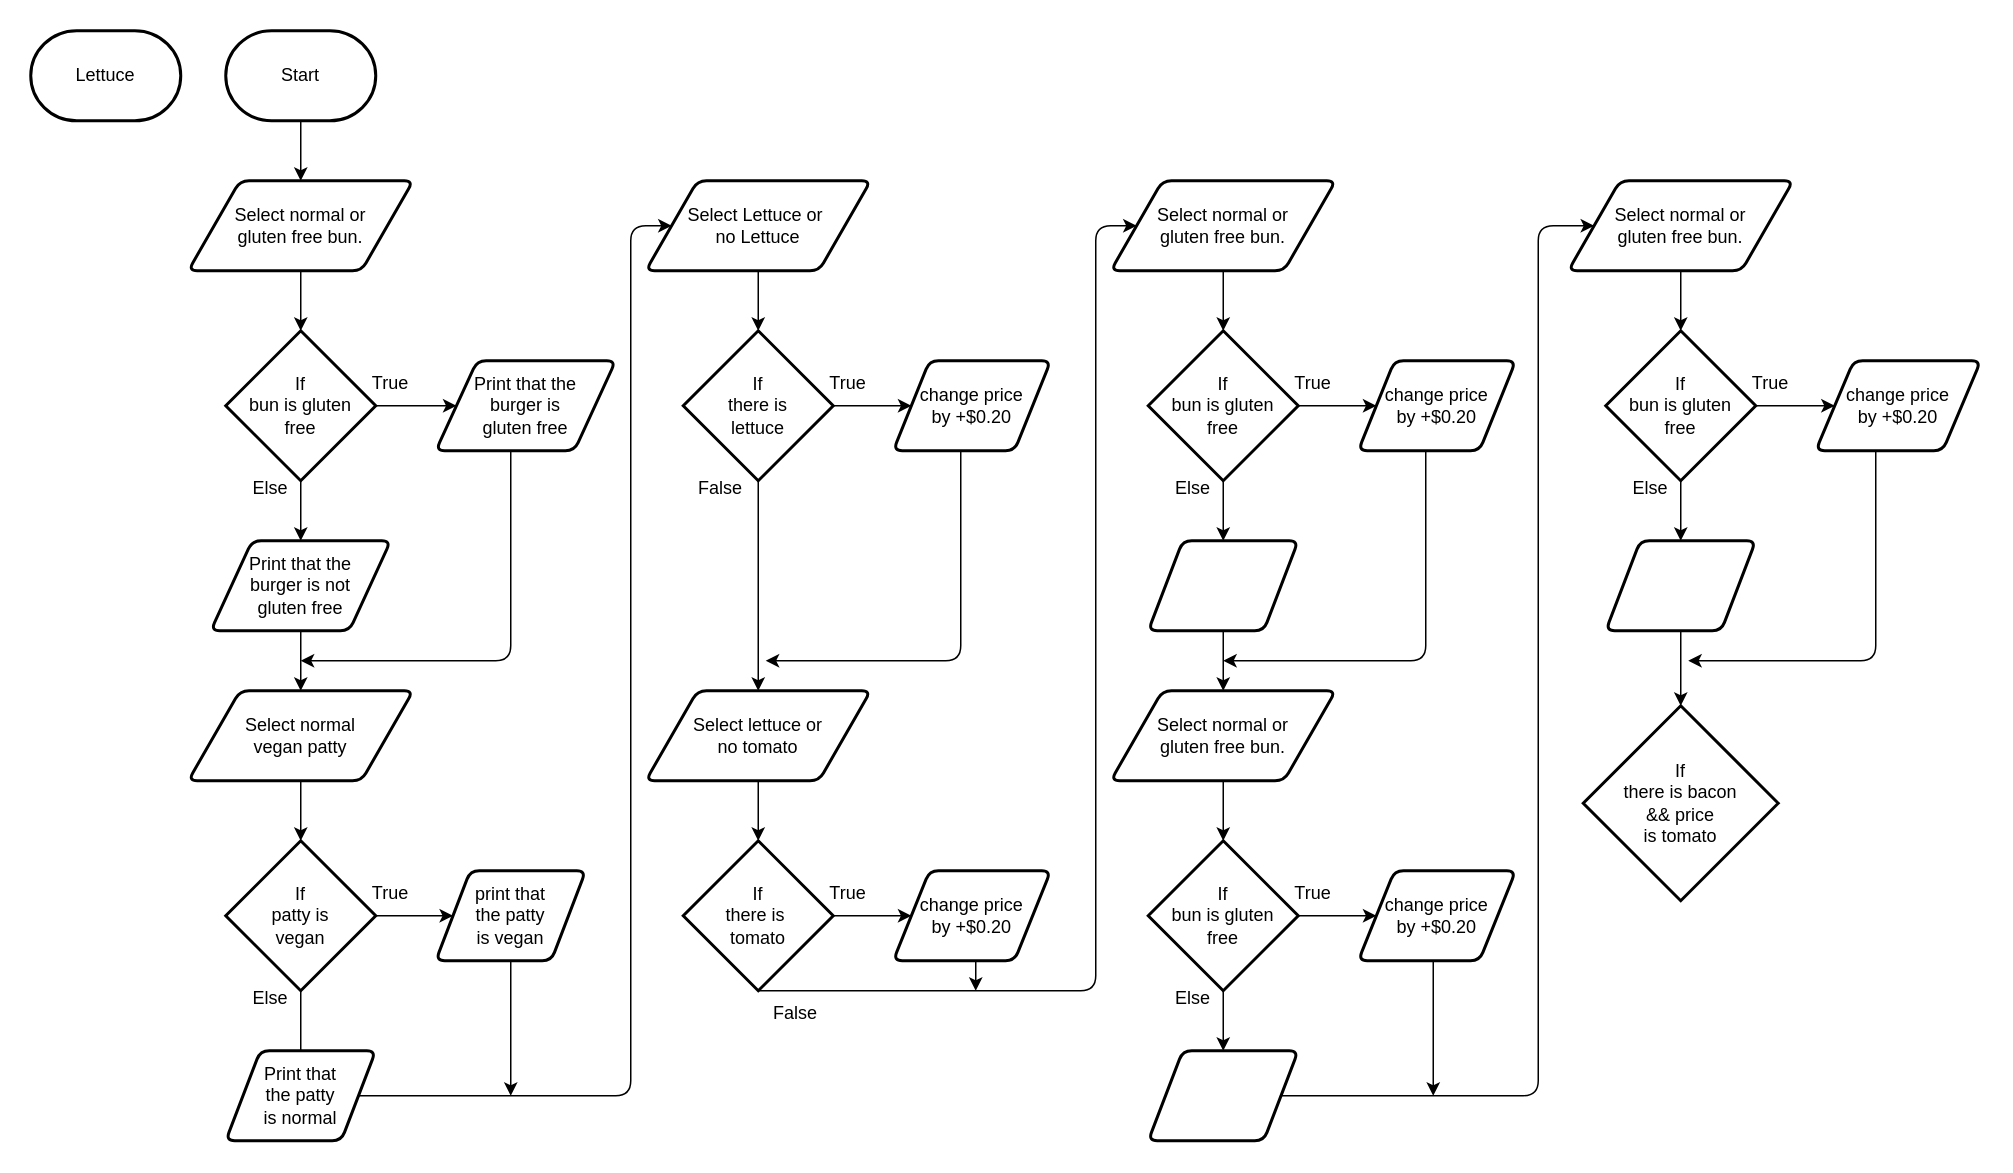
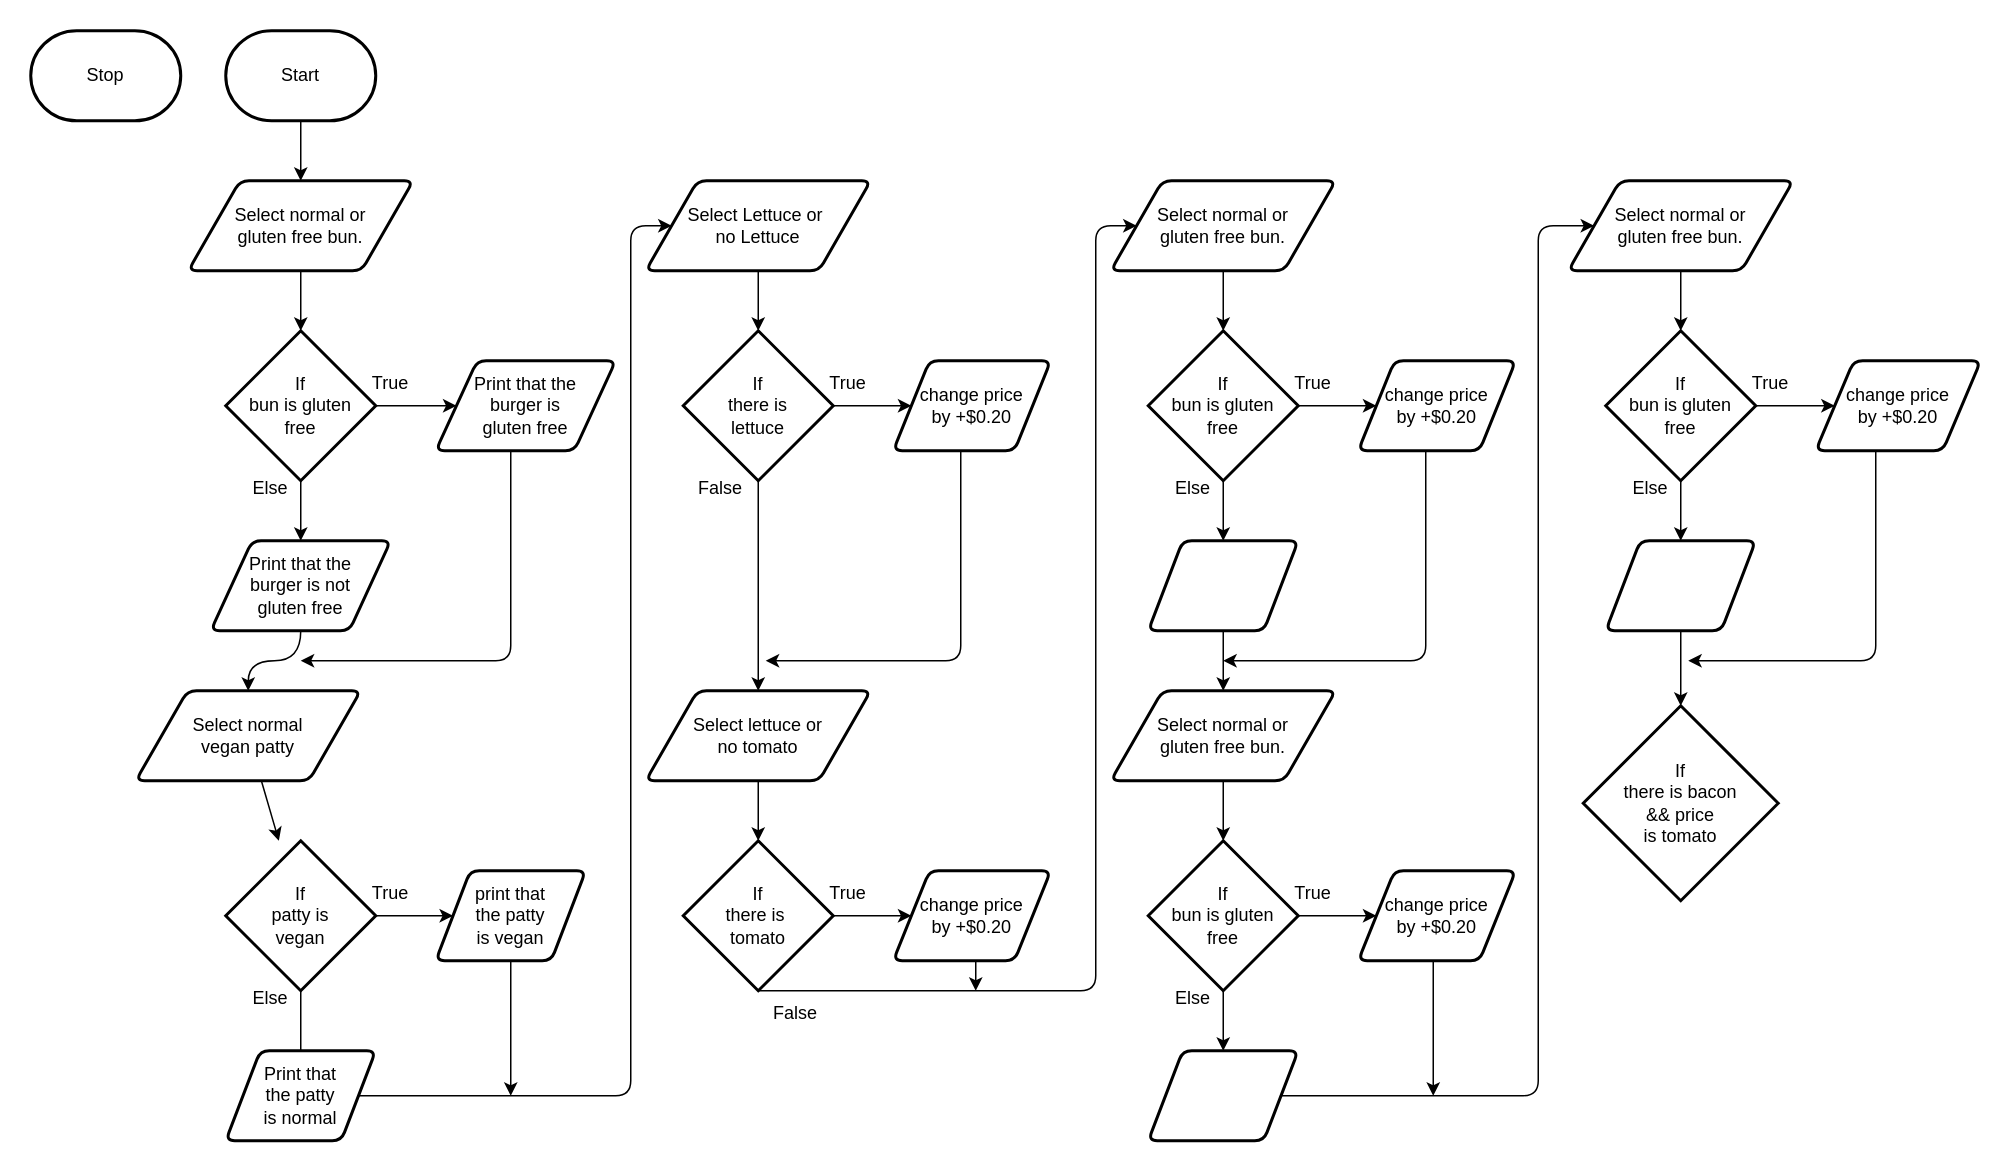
(106, 76) -> (106, 76)
(301, 736) -> (248, 736)
